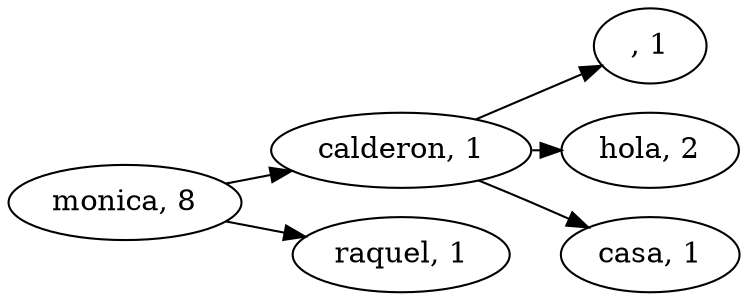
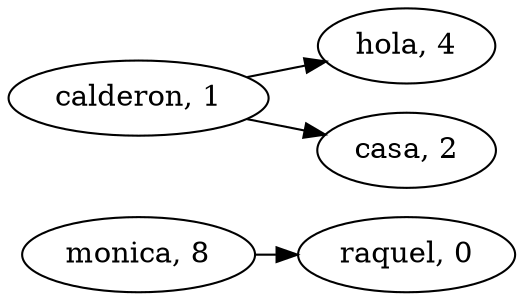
(650, 46) -> none
(650, 150) -> (407, 46)
(248, 179) -> none
(401, 255) -> (407, 255)
(650, 255) -> (407, 150)
